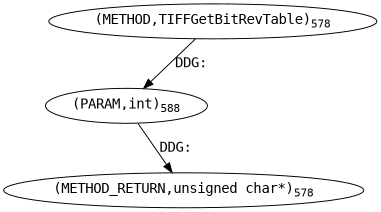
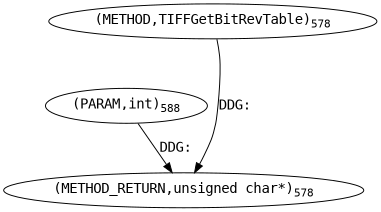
(173, 60) -> (218, 103)
